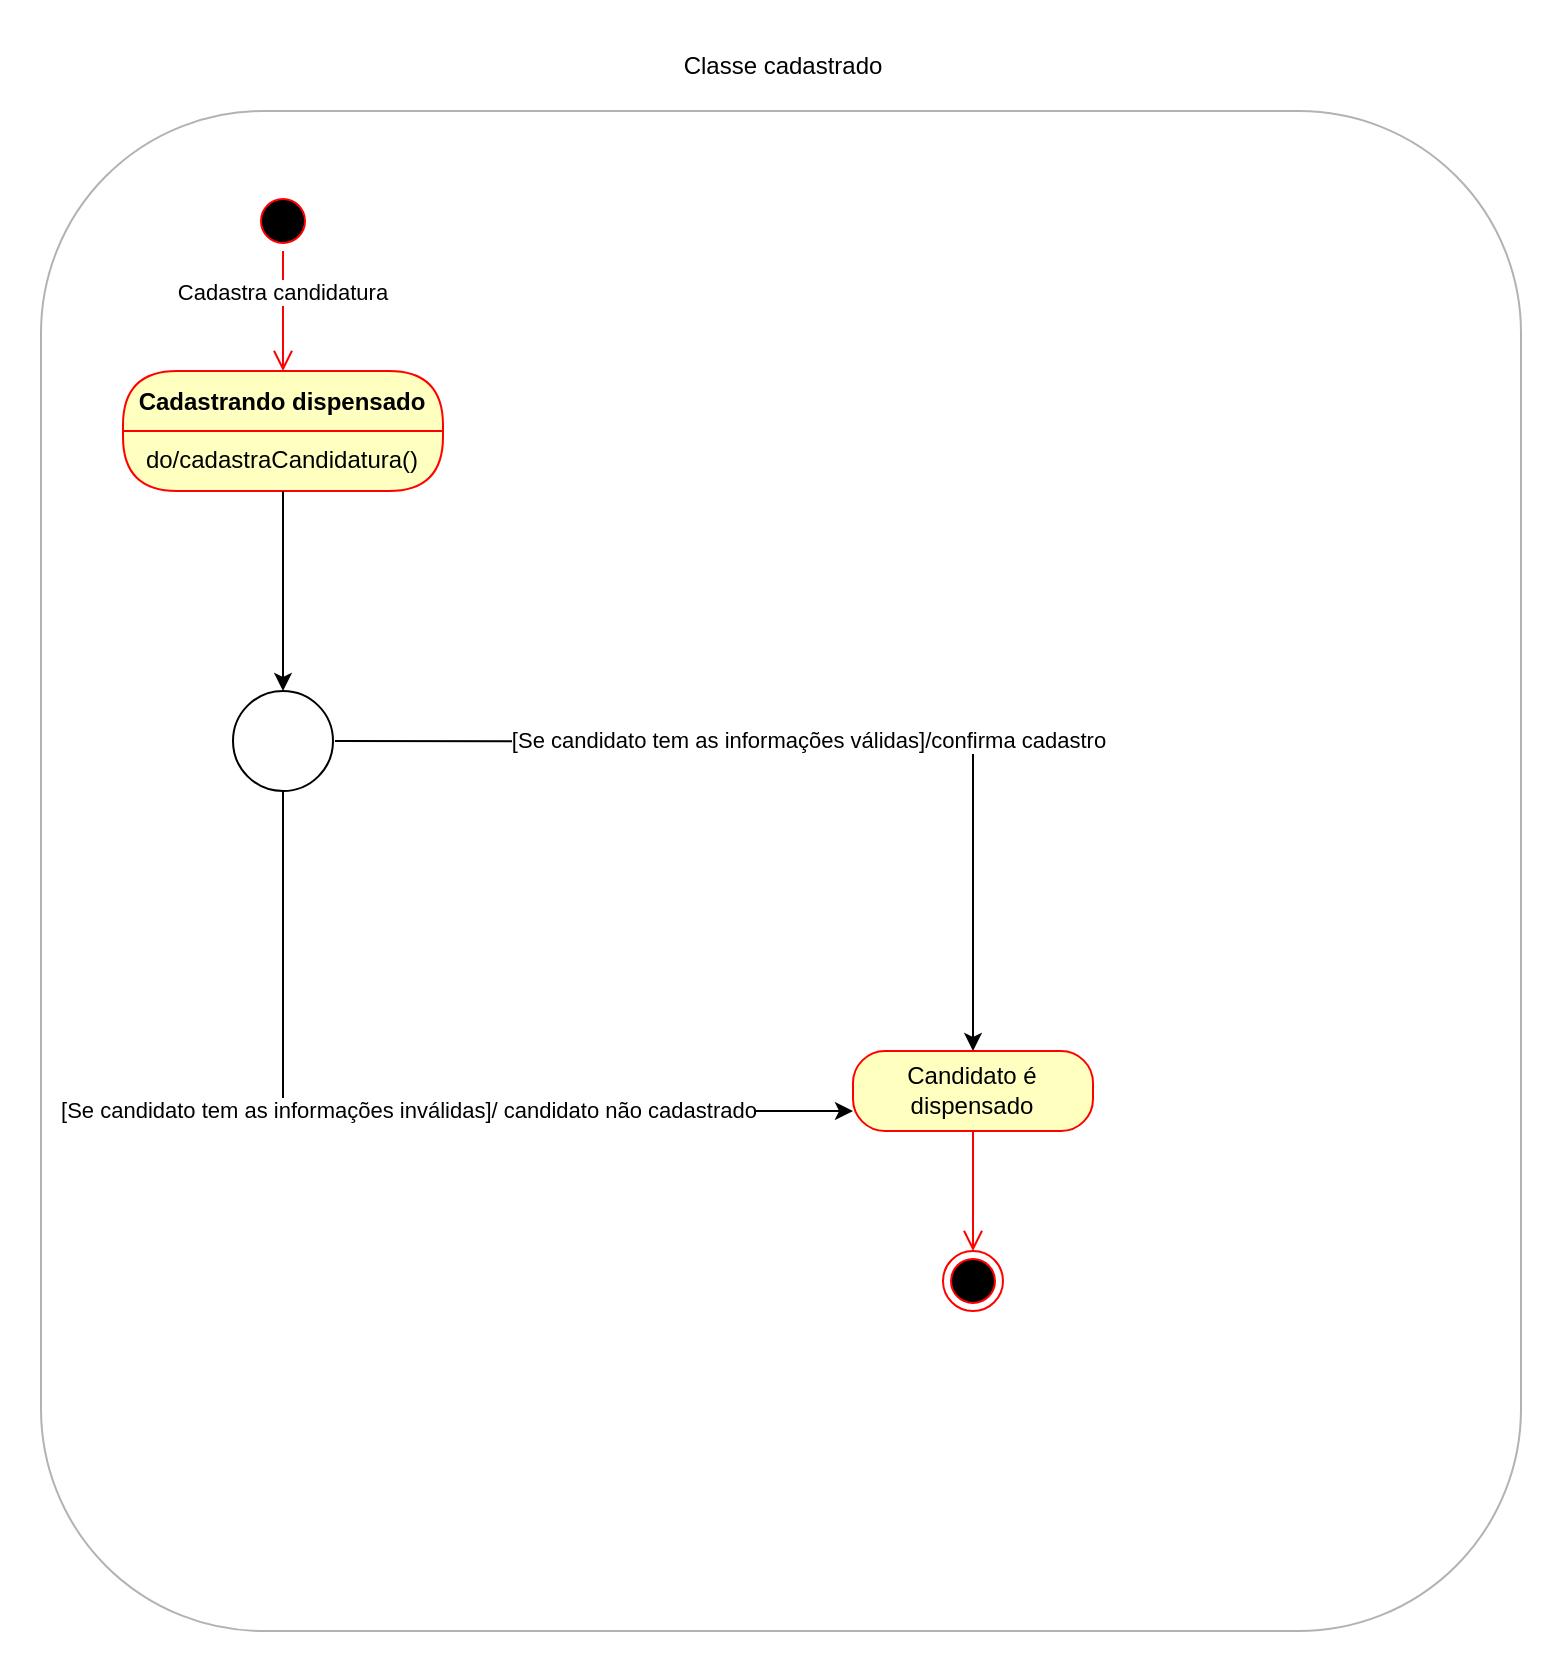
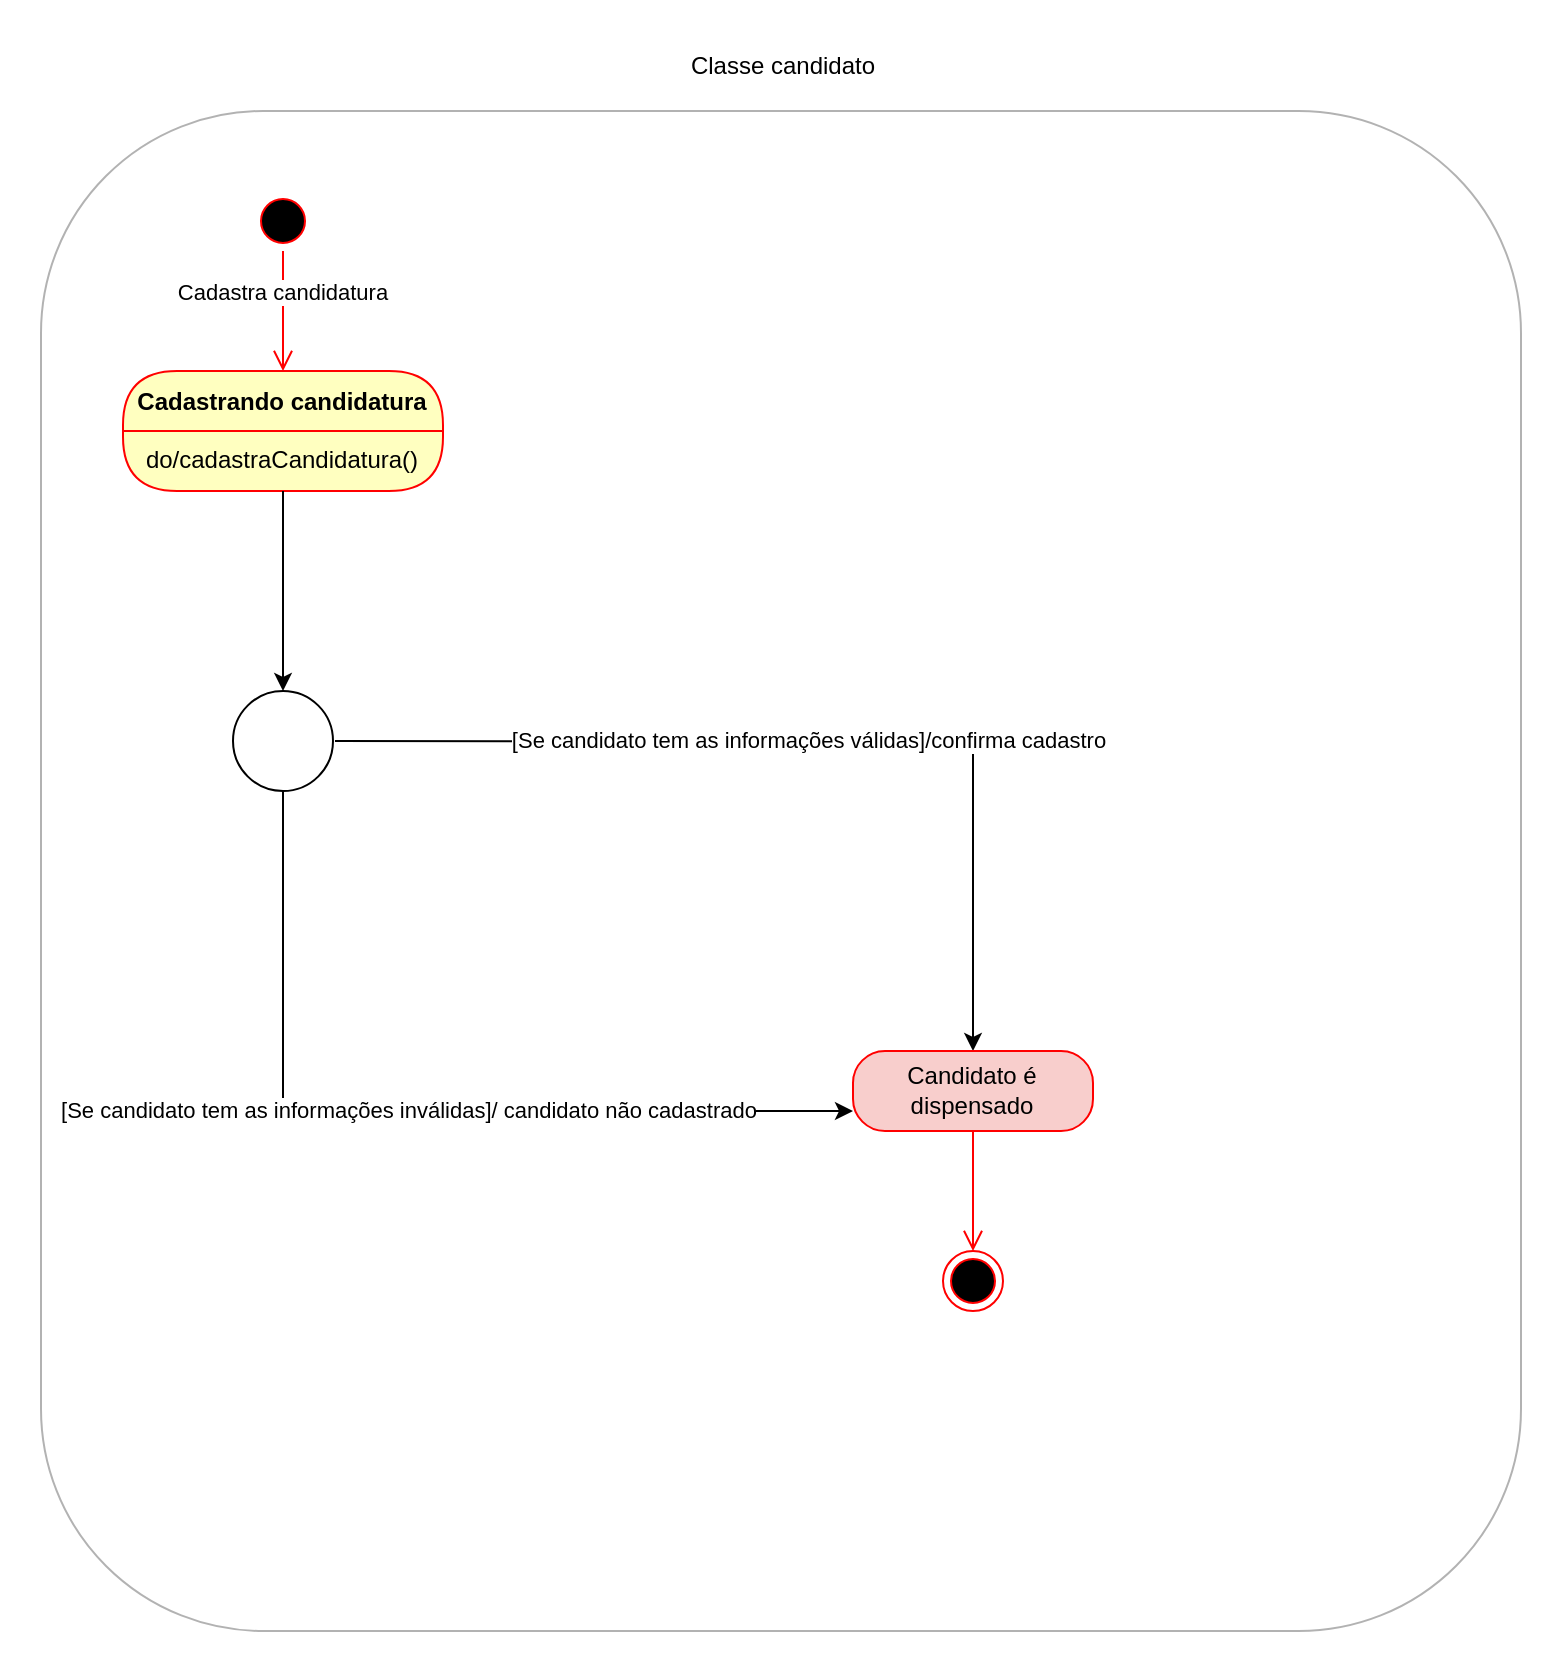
(784, 81) -> (784, 81)
(282, 402) -> (282, 402)
(973, 1091) -> (973, 1091)
